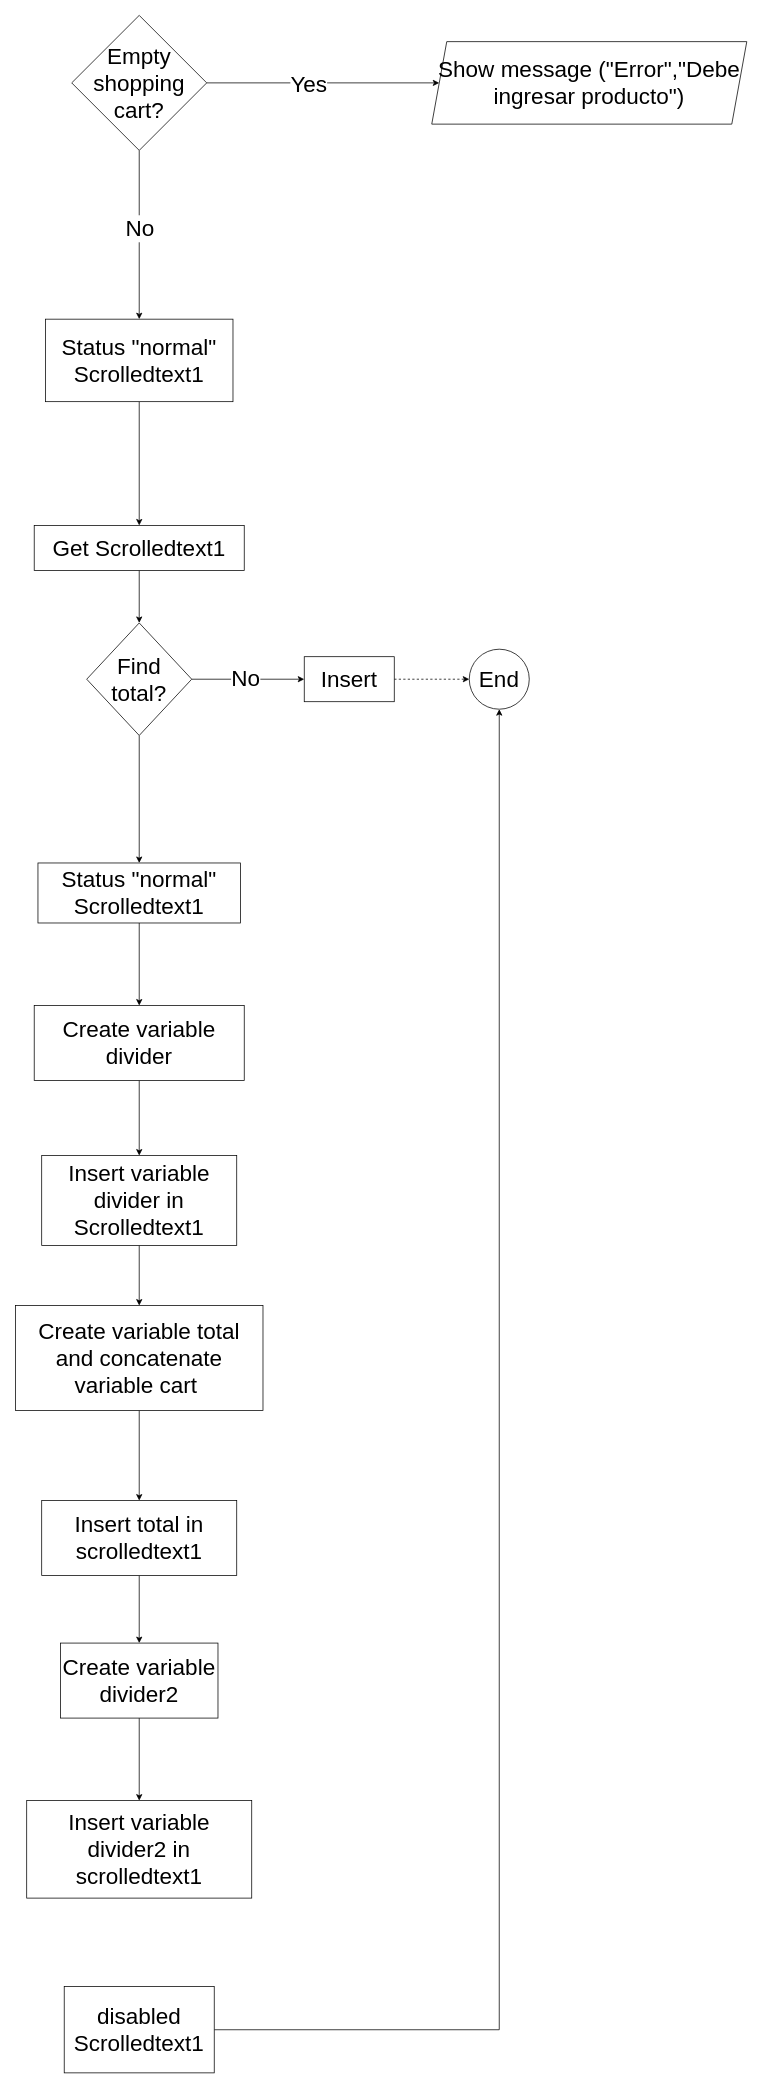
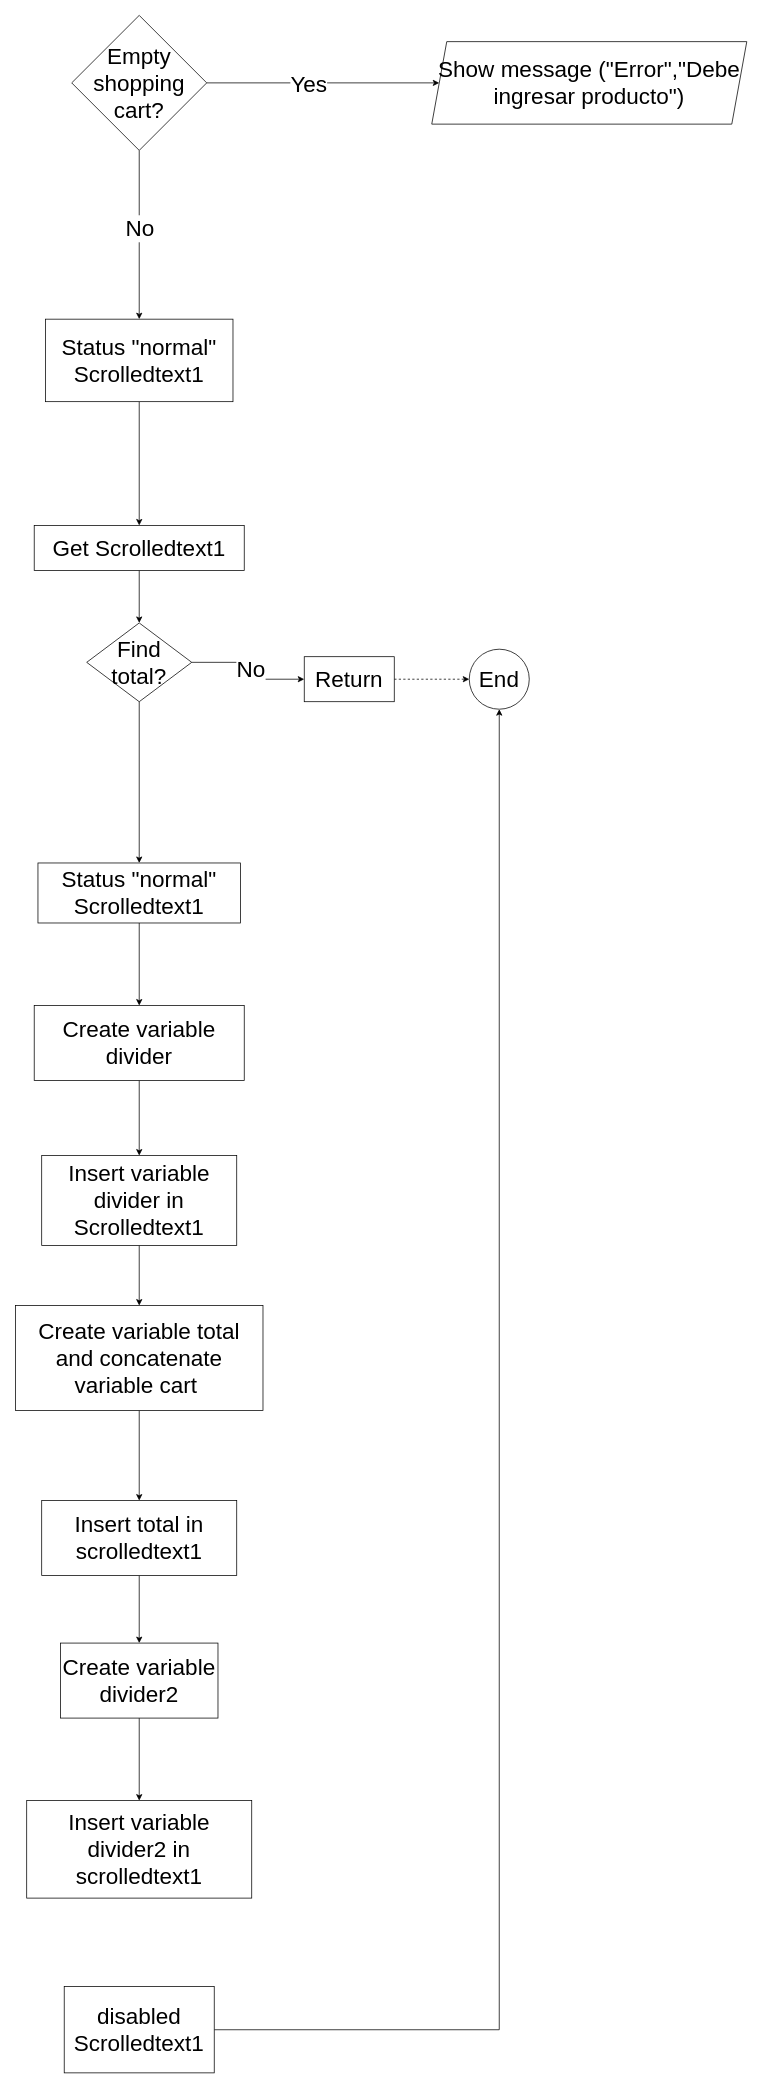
(139, 679) -> (139, 662)
(349, 679) -> (349, 679)
